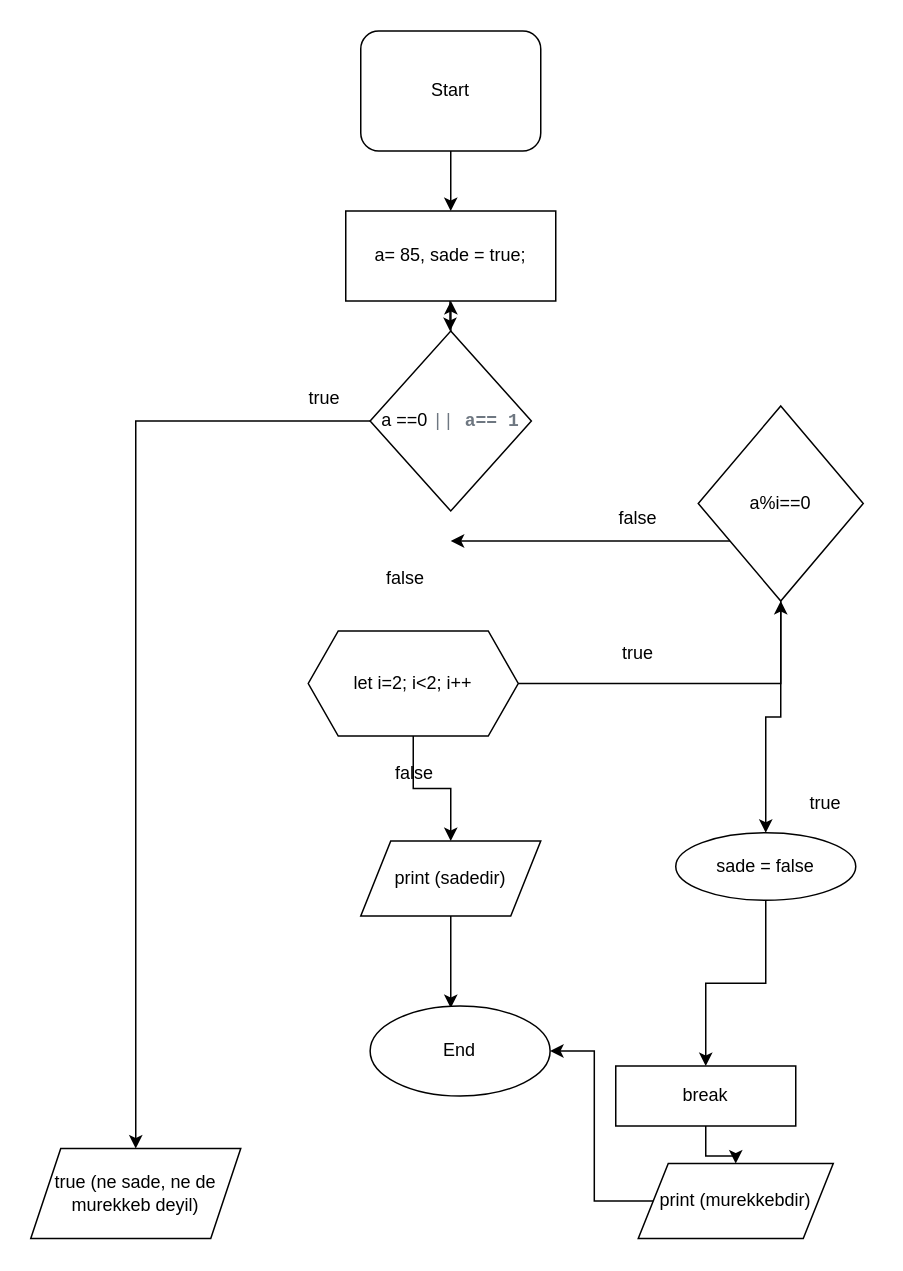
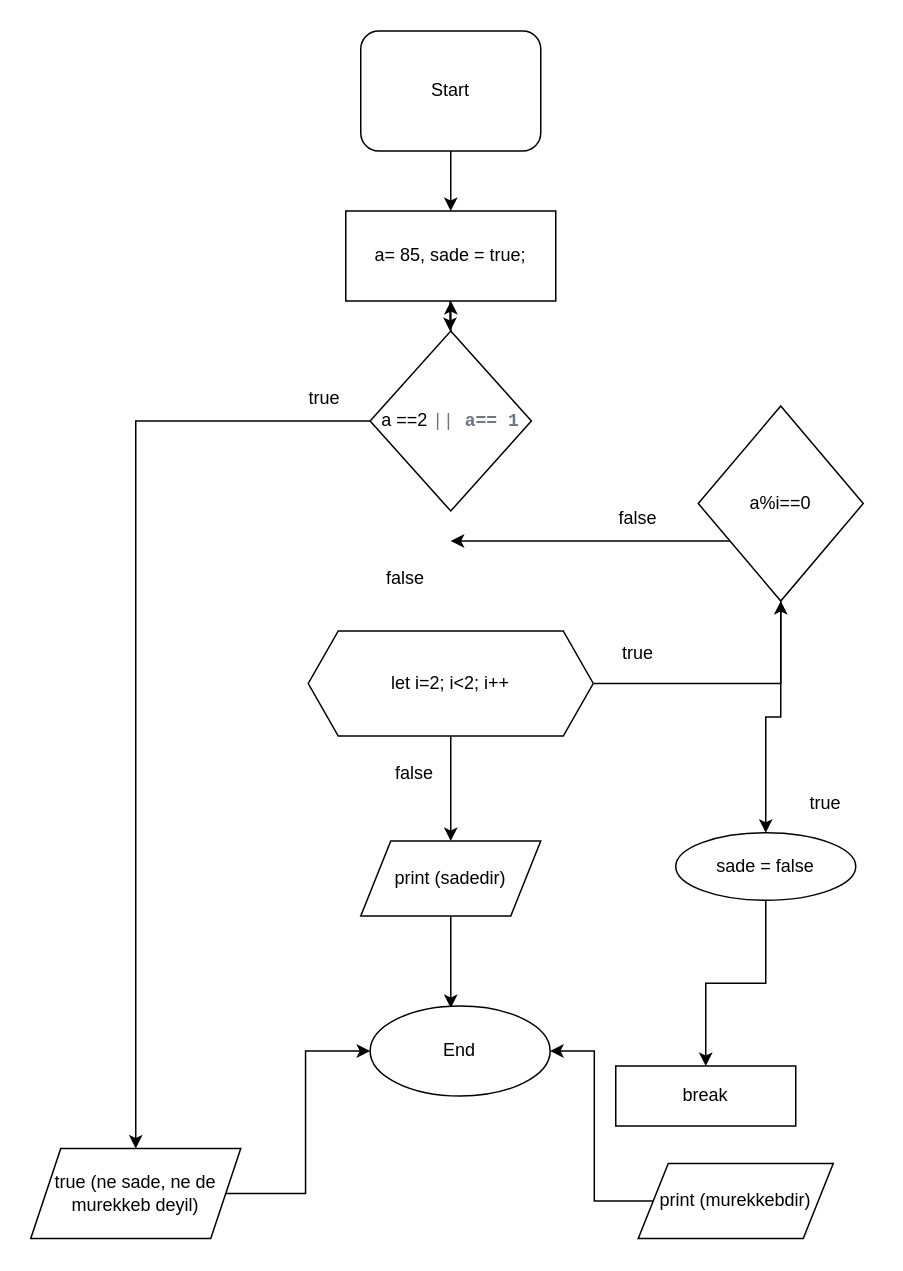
(451, 421) -> (451, 421)
(413, 683) -> (451, 683)
none -> (306, 1134)
(707, 1156) -> none
